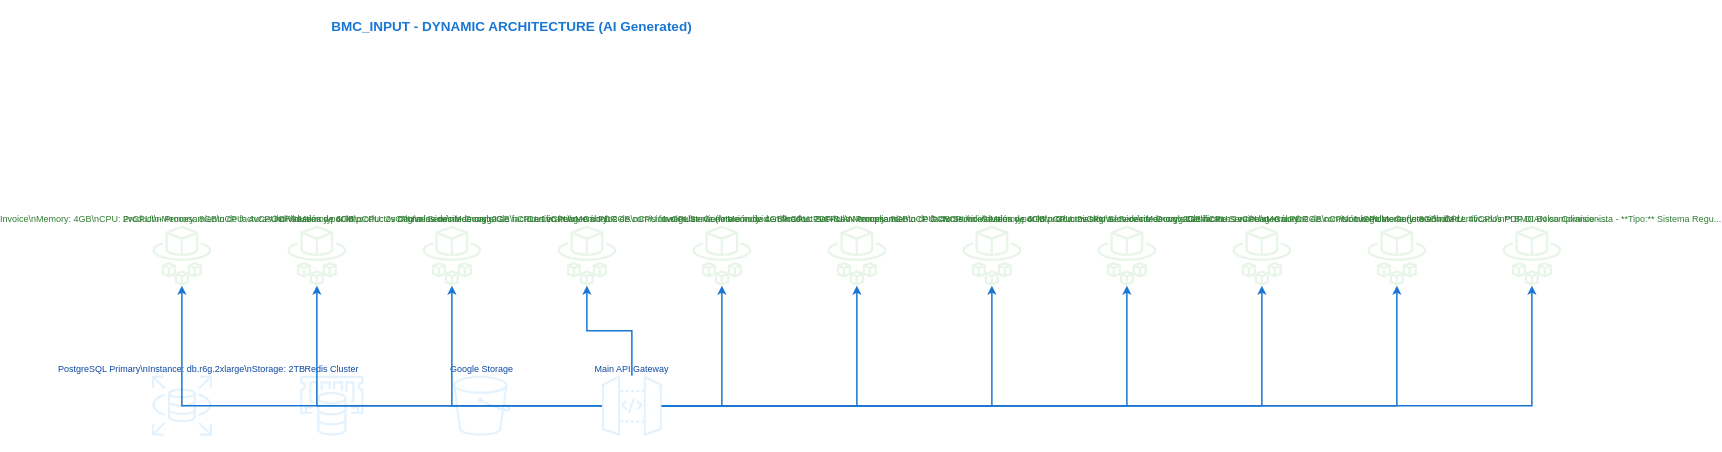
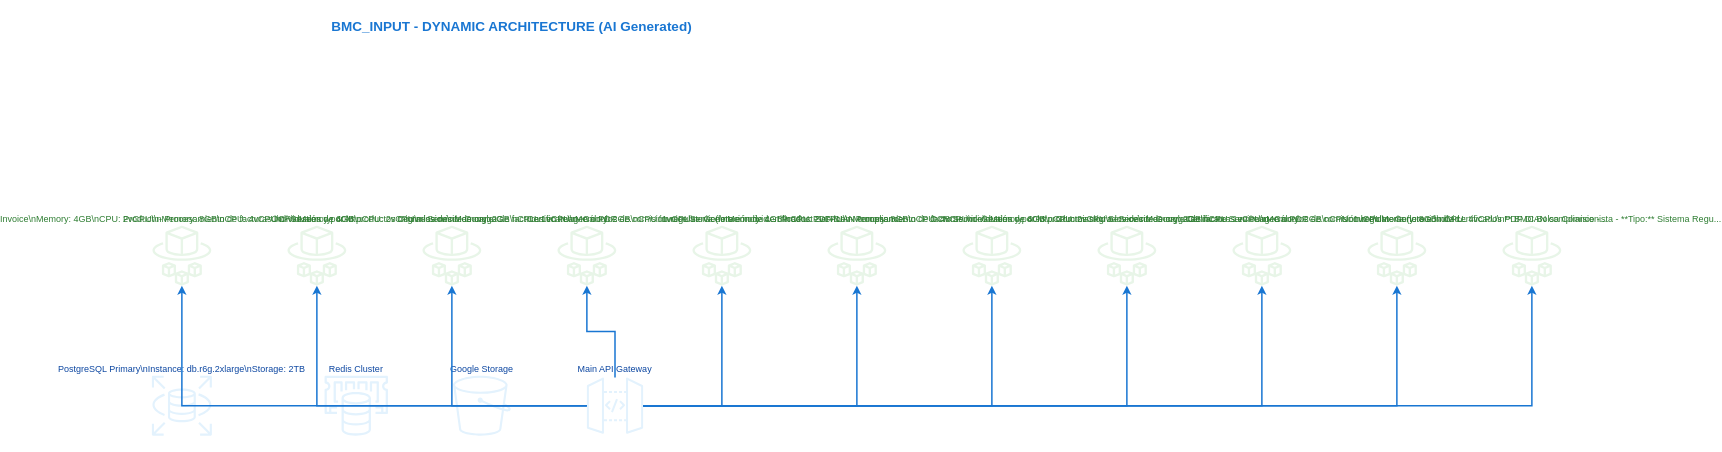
(332, 405) -> (356, 405)
(632, 405) -> (615, 405)
